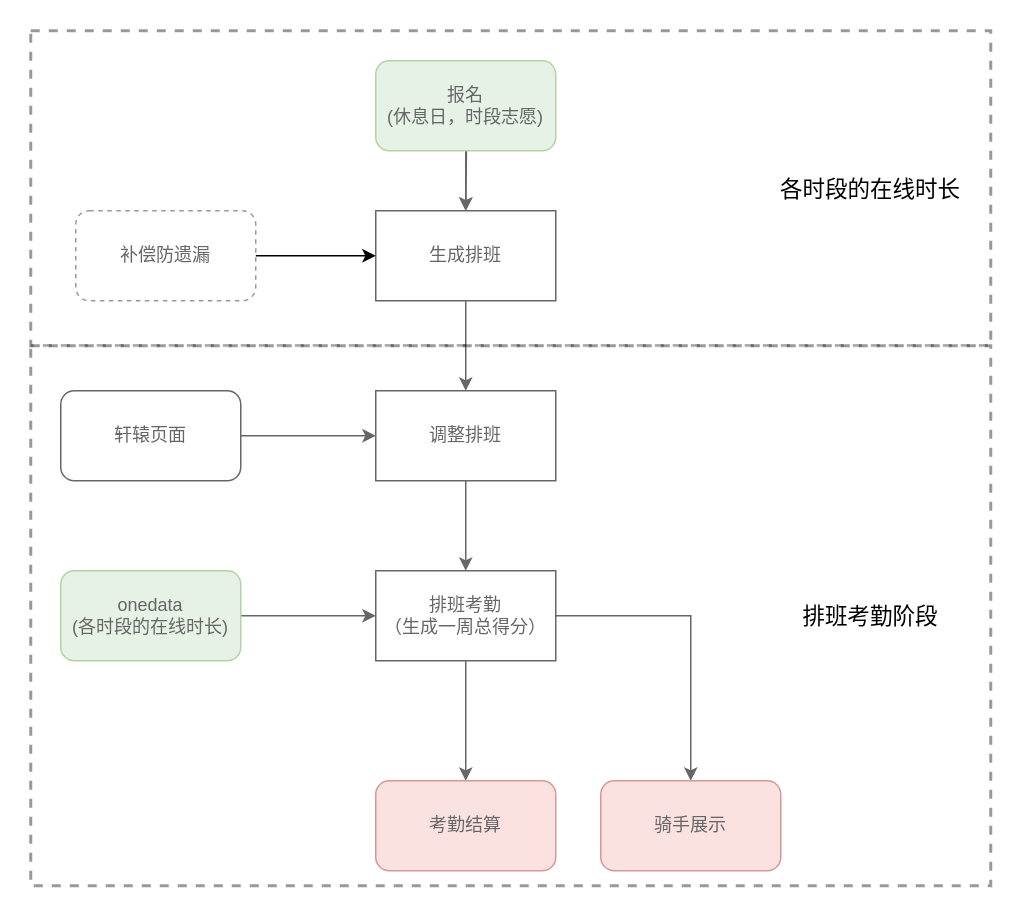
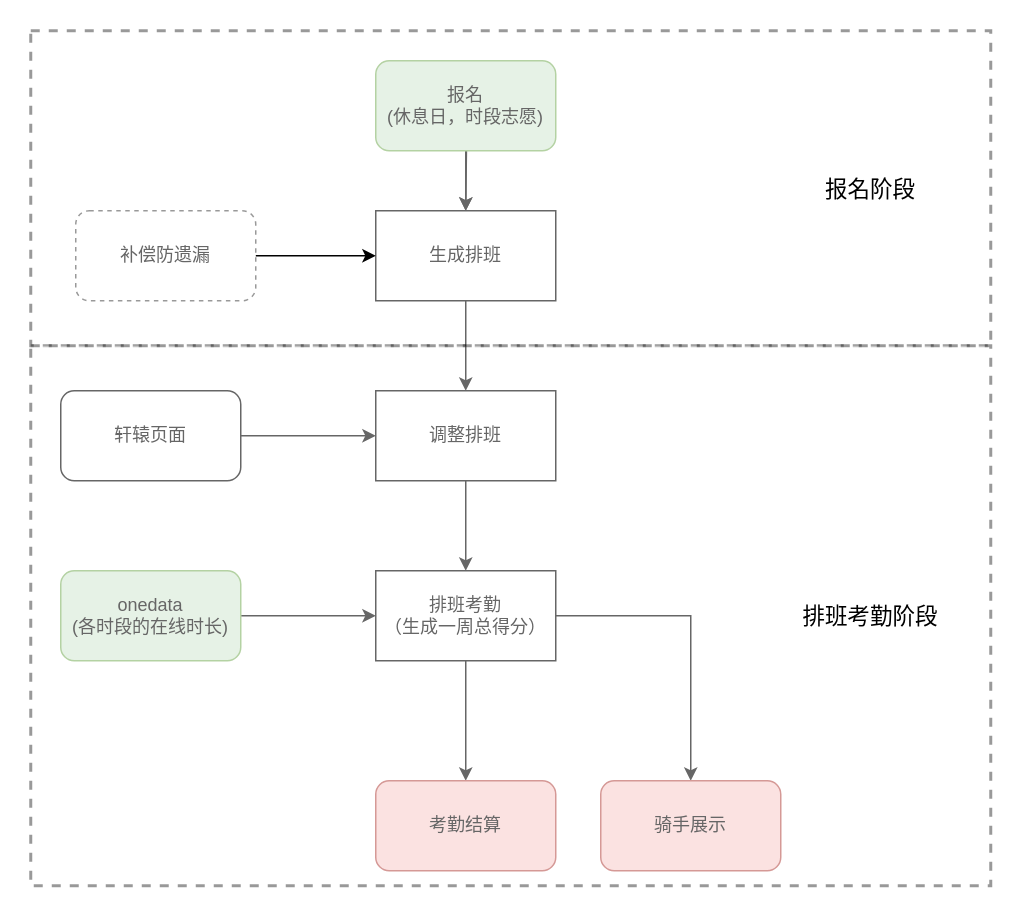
(511, 188) -> (511, 188)
